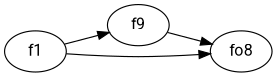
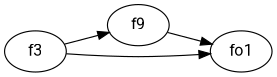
(35, 51) -> (35, 51)
(241, 51) -> (241, 51)
